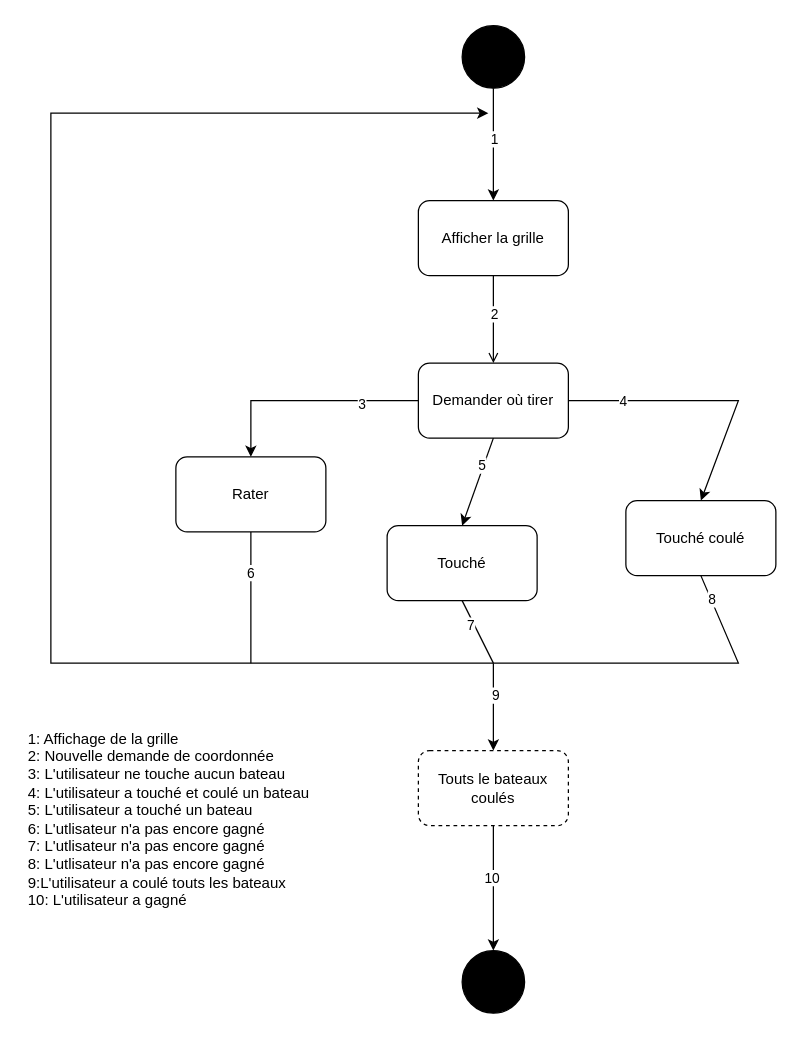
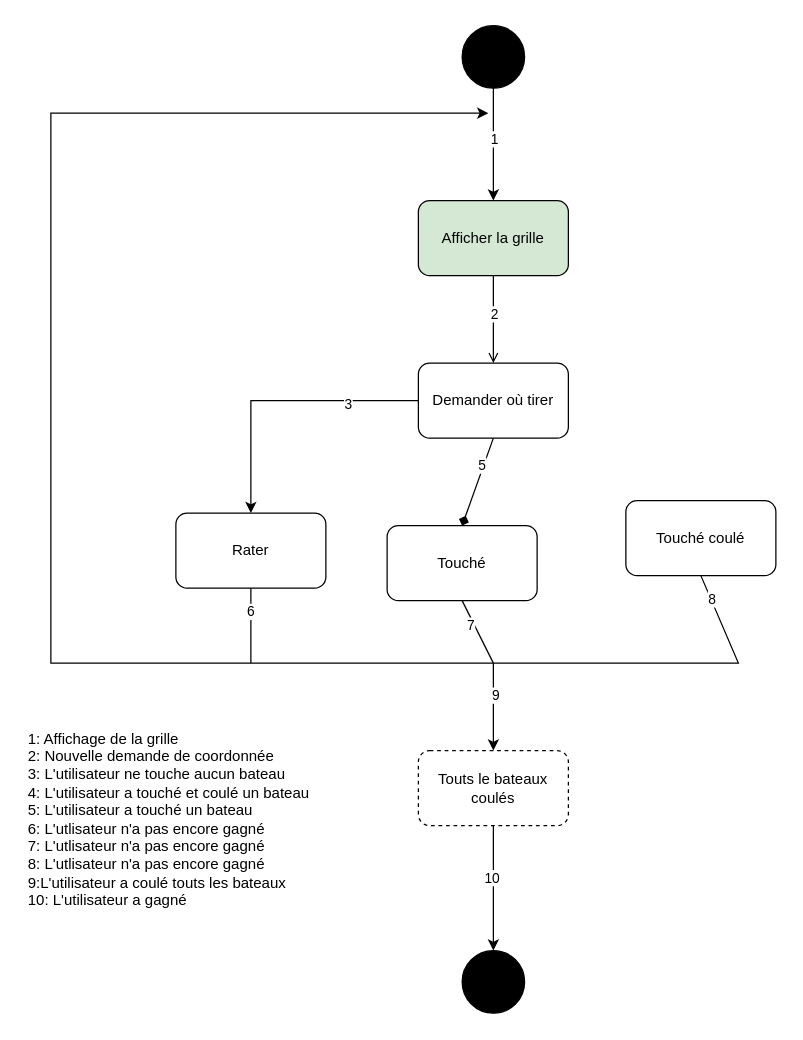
(493, 238) -> (493, 238)
(702, 401) -> none
(251, 494) -> (251, 551)
(465, 516) -> (465, 516)
